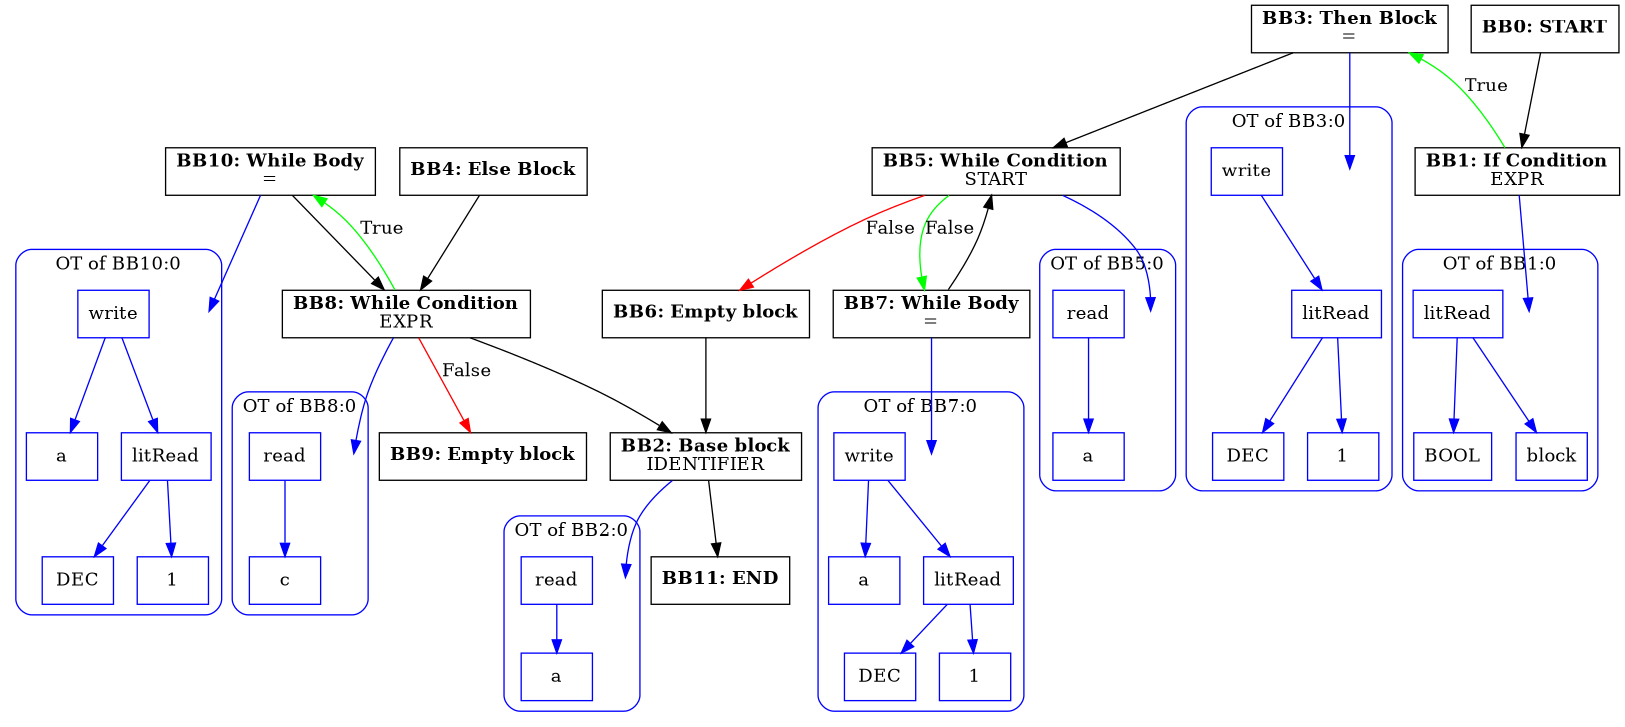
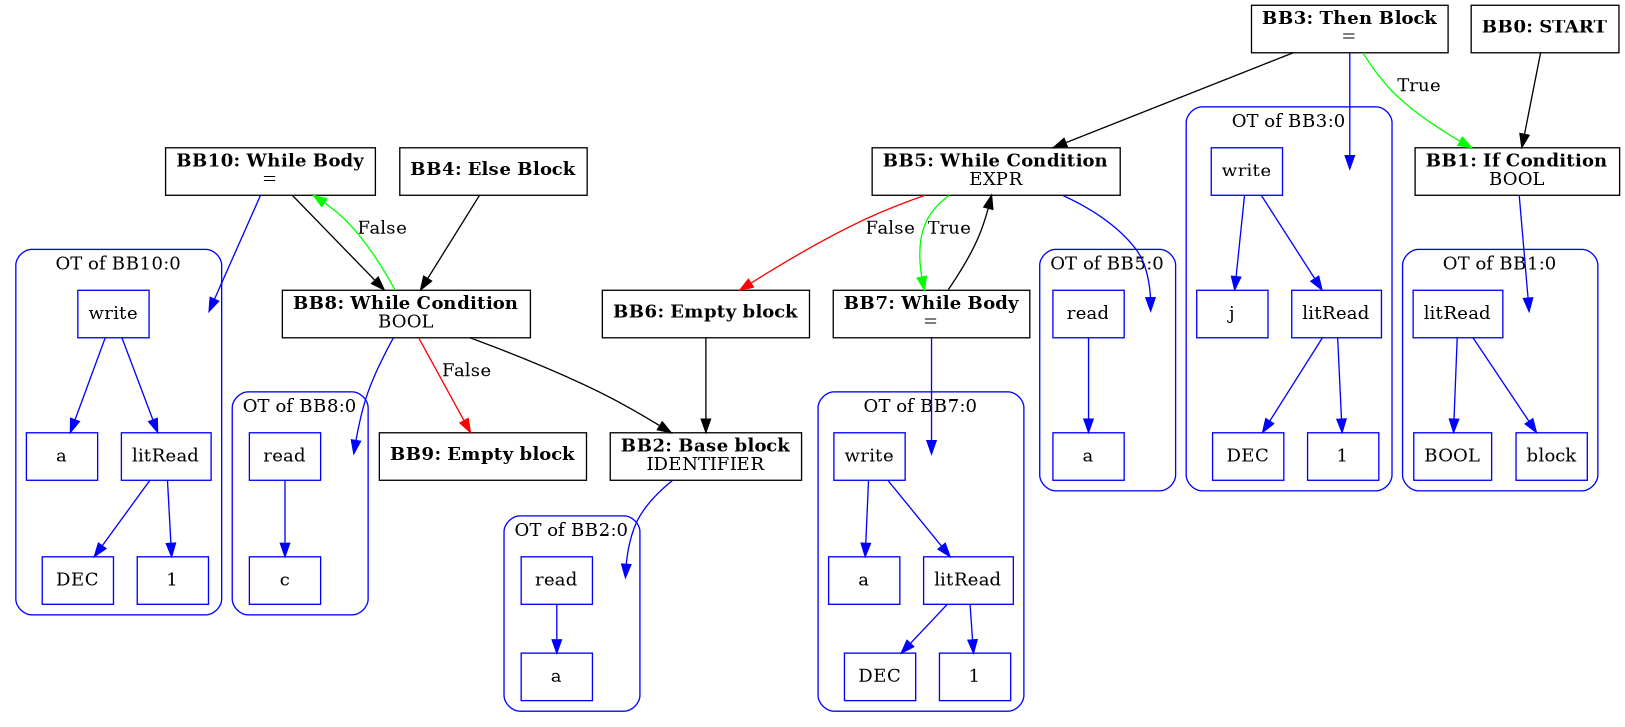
(1469, 98) -> (1405, 103)
(996, 179) -> (996, 179)
(1517, 179) -> (1517, 179)
(383, 229) -> (383, 229)
(950, 229) -> (950, 229)
none -> (1232, 314)
(406, 322) -> (406, 322)
(720, 581) -> none
